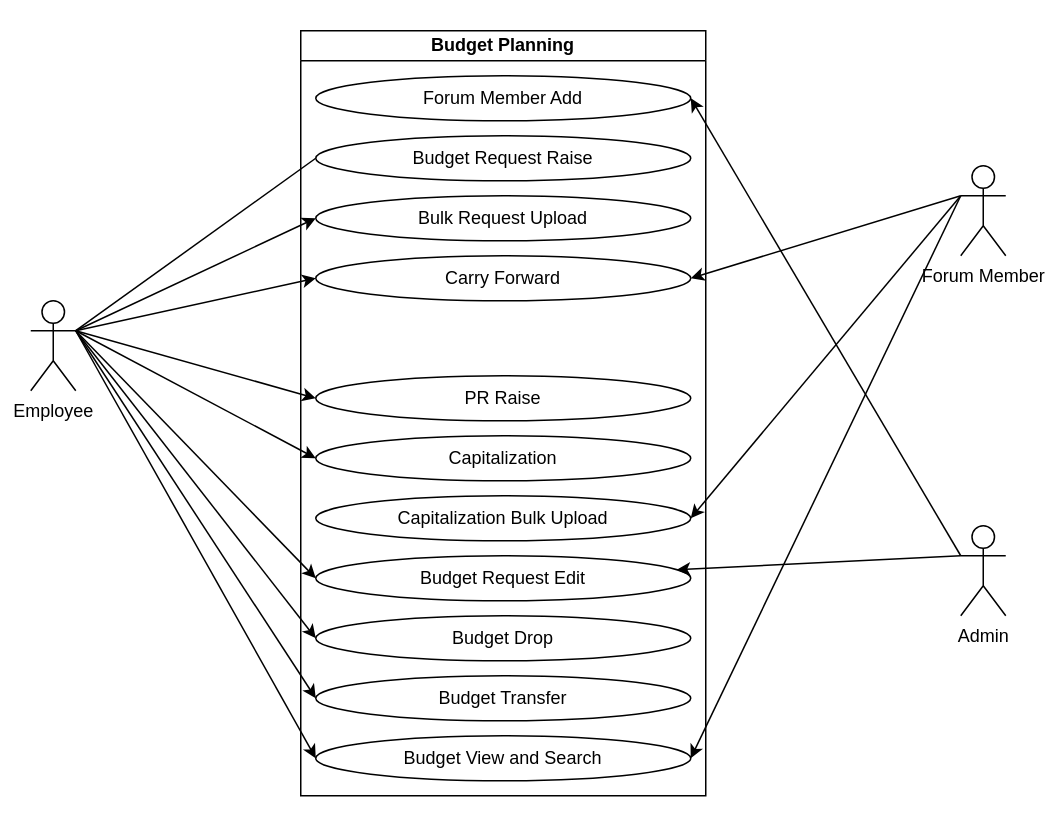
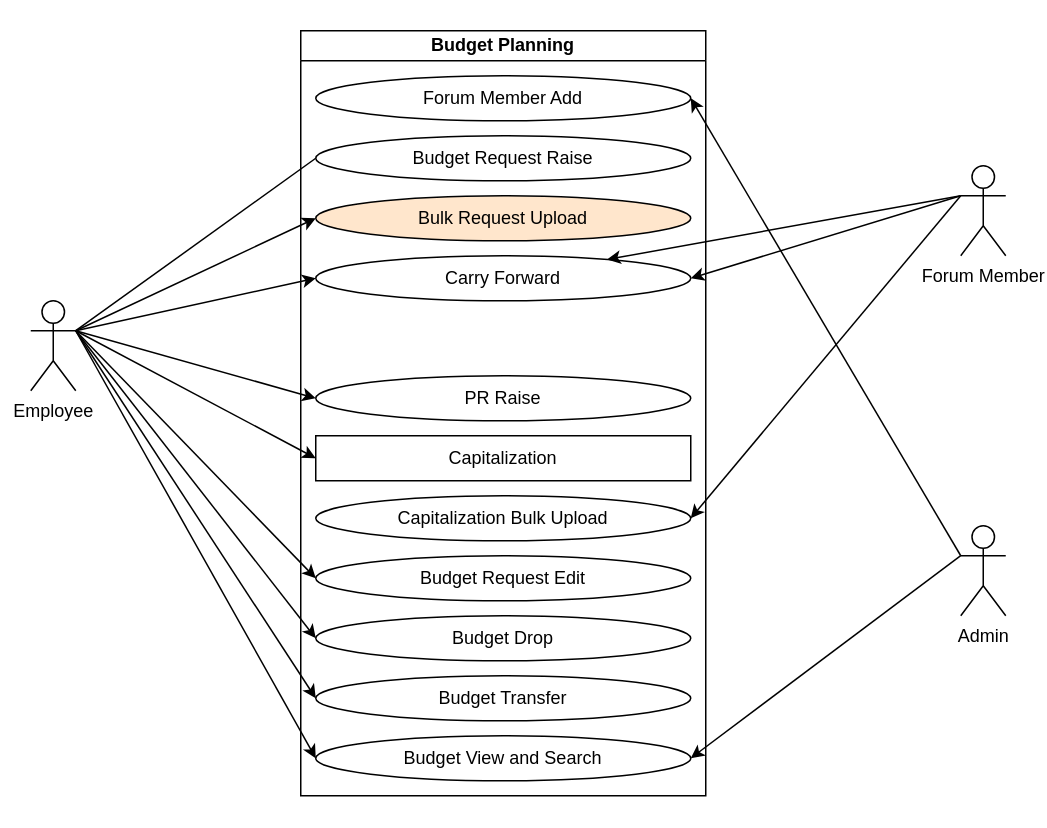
(503, 218) -> (503, 218)
(503, 458) -> (503, 458)
(832, 464) -> (776, 229)
(823, 563) -> (829, 654)
